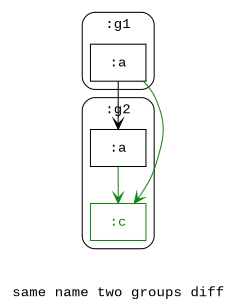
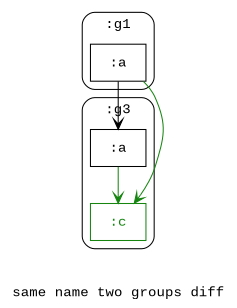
(118, 109) -> (118, 109)
